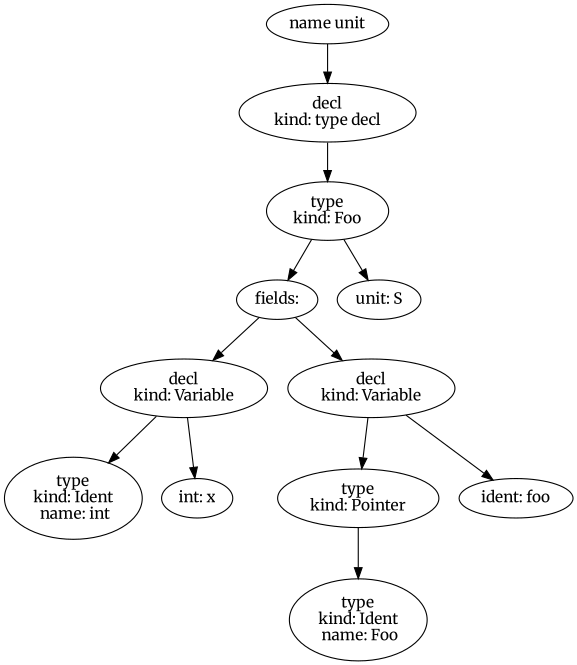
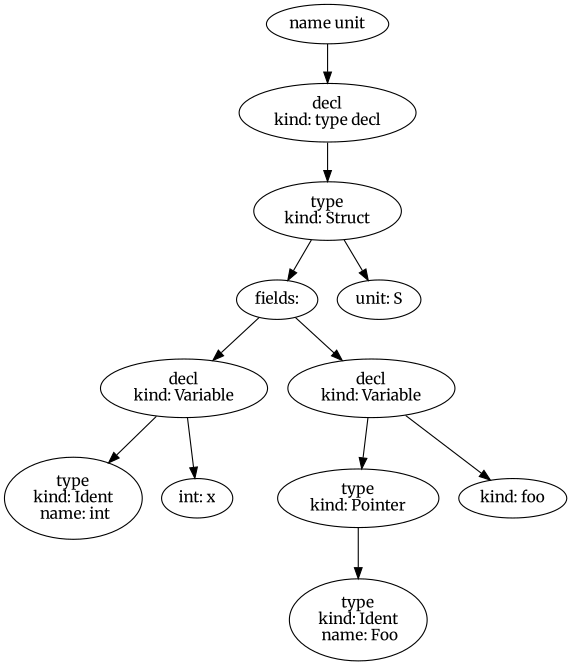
(328, 211) -> (328, 211)
(516, 498) -> (513, 498)
